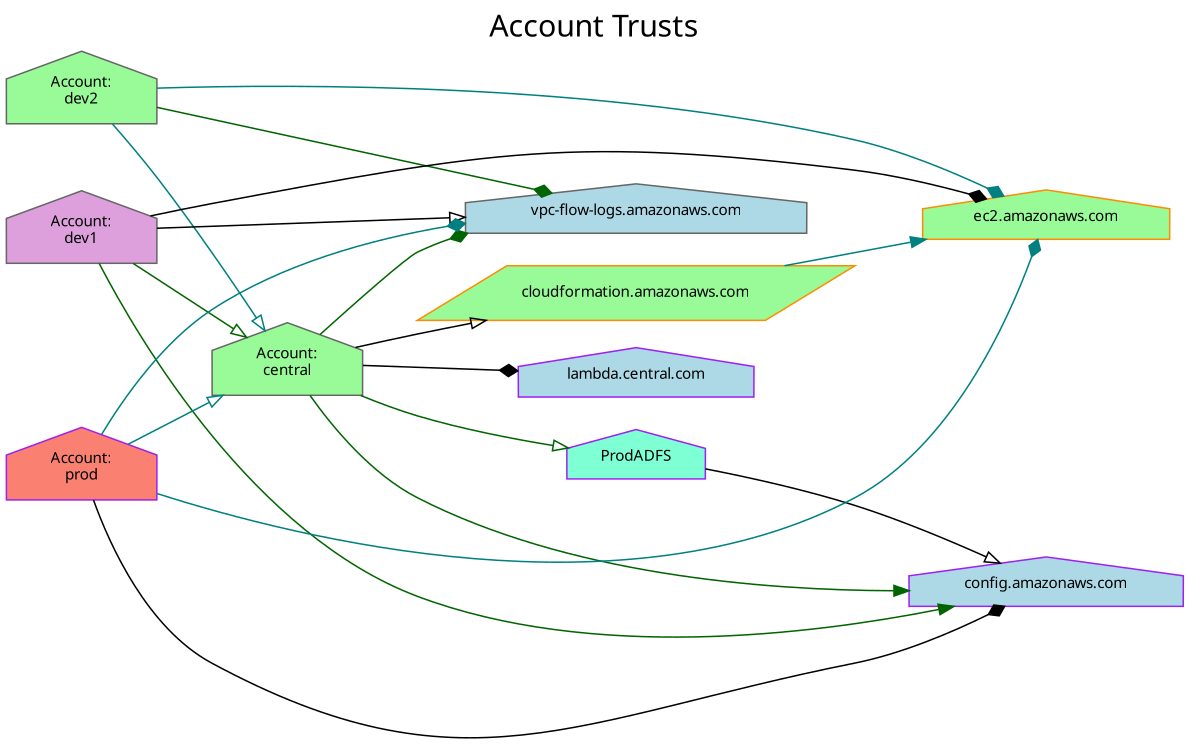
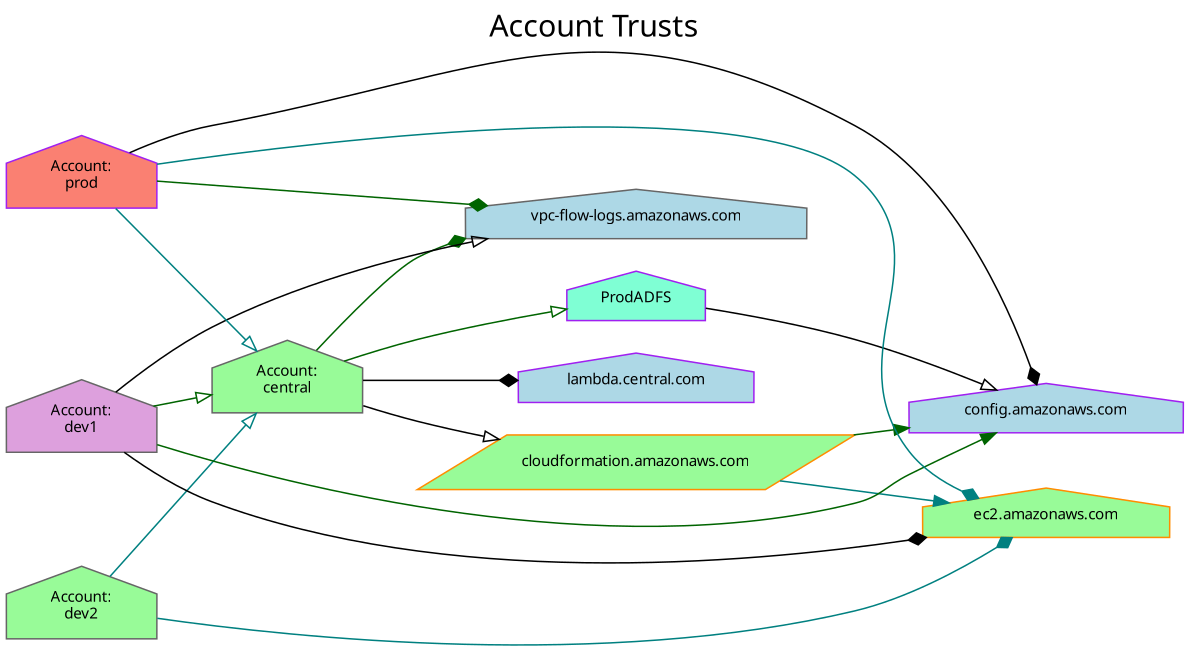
(345, 148) -> none
(248, 289) -> (313, 193)
(562, 551) -> (874, 432)
